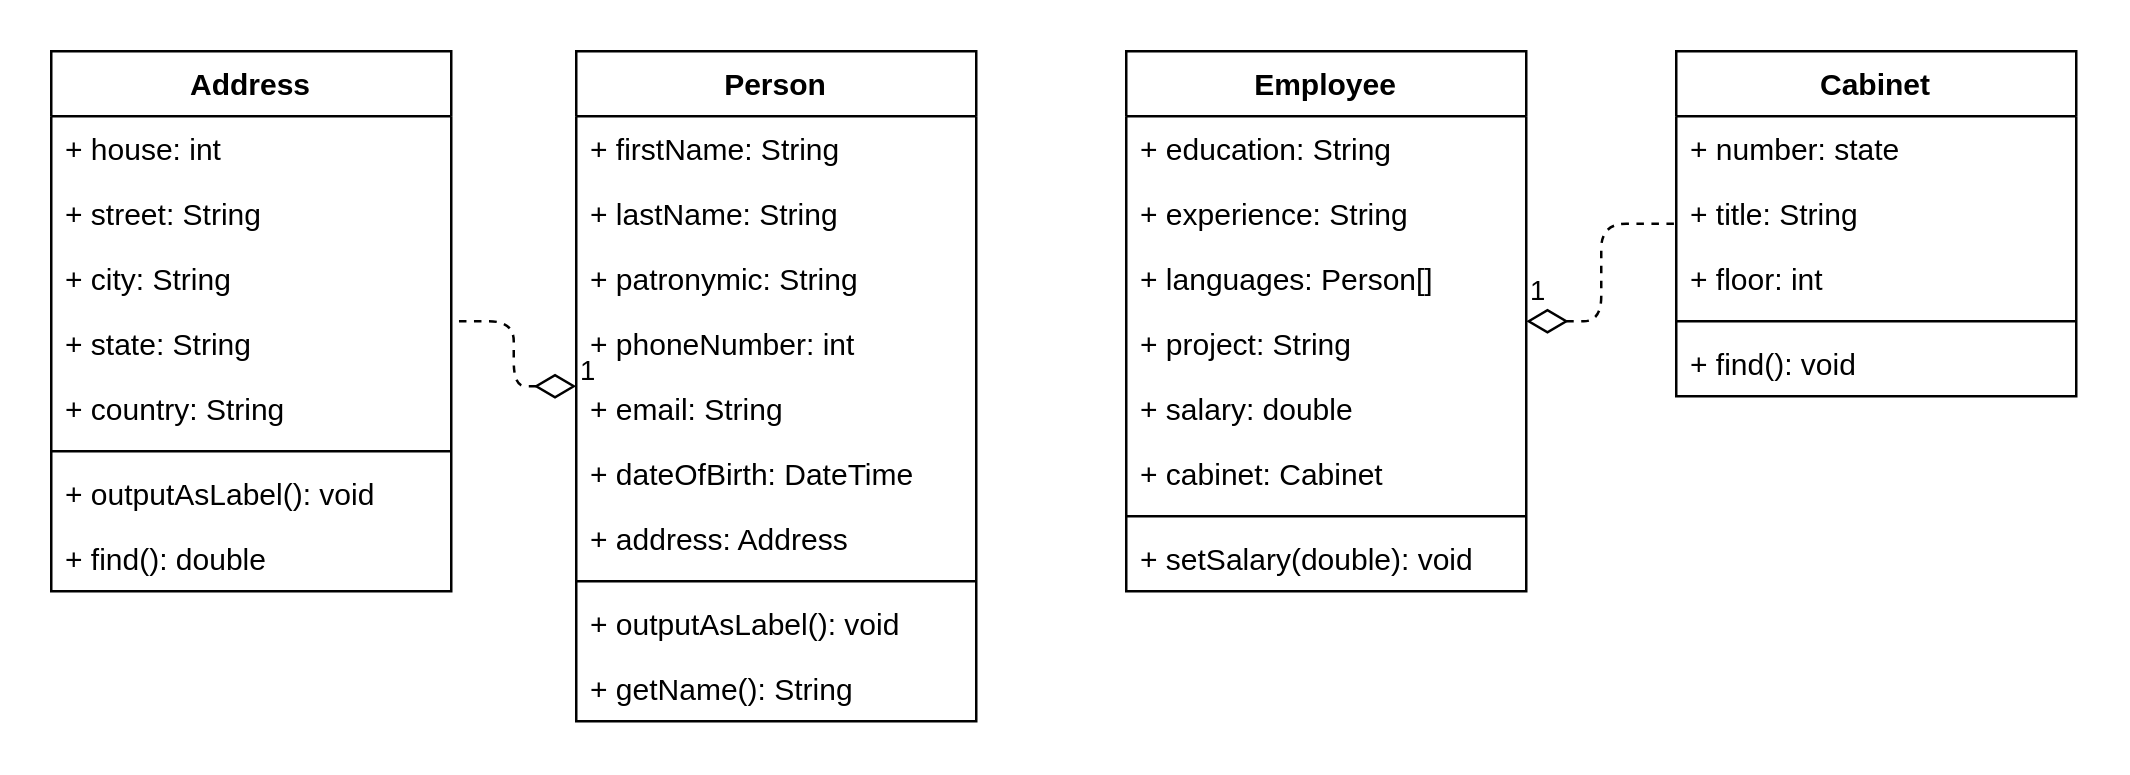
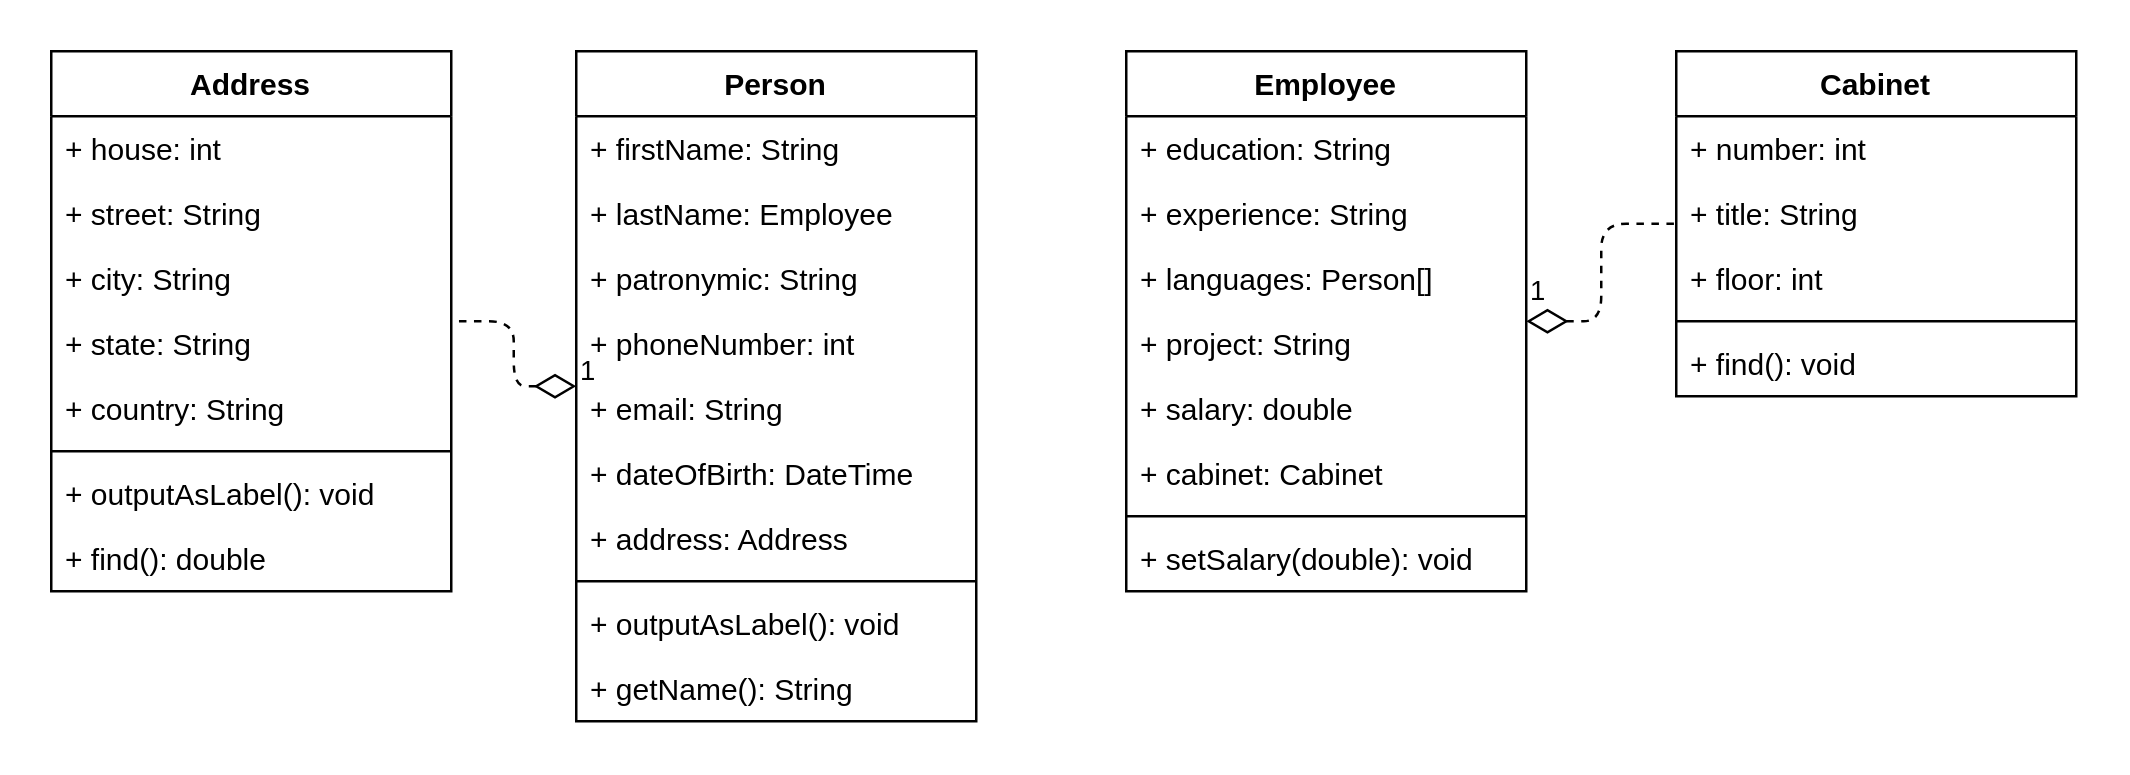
(1804, 150) -> (1784, 150)
(722, 215) -> (739, 215)
